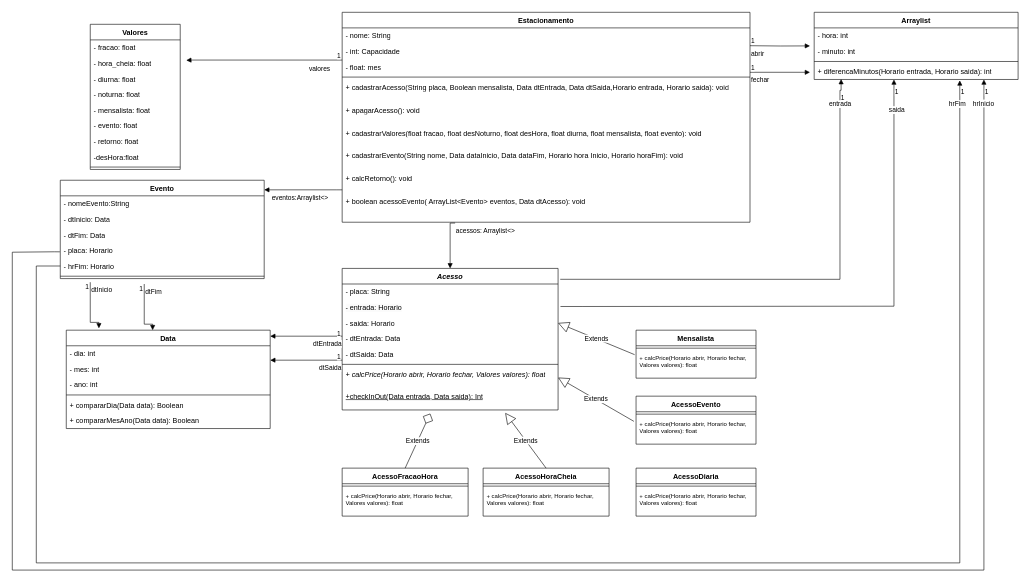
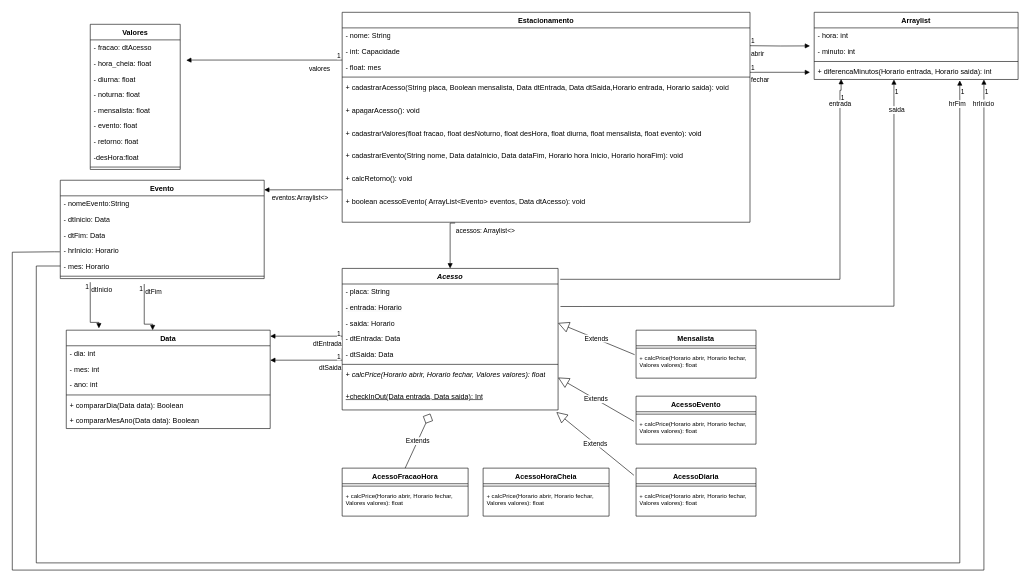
(120, 48) -> (127, 48)
(91, 251) -> (97, 251)
(91, 267) -> (88, 267)
(529, 445) -> none
none -> (600, 448)
